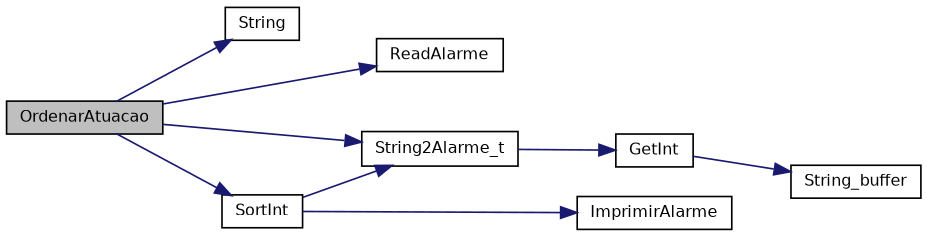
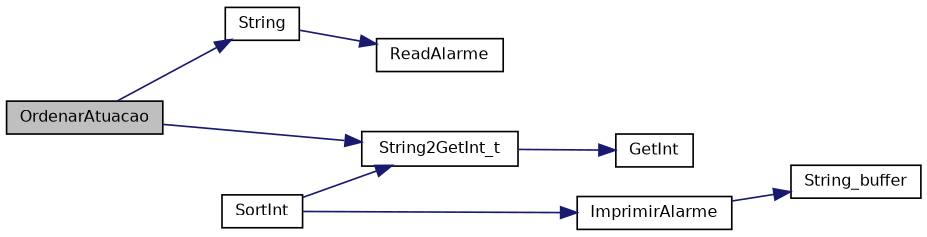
(261, 87) -> (330, 36)
(440, 149) -> (440, 149)
(166, 161) -> none
(734, 163) -> (753, 198)
